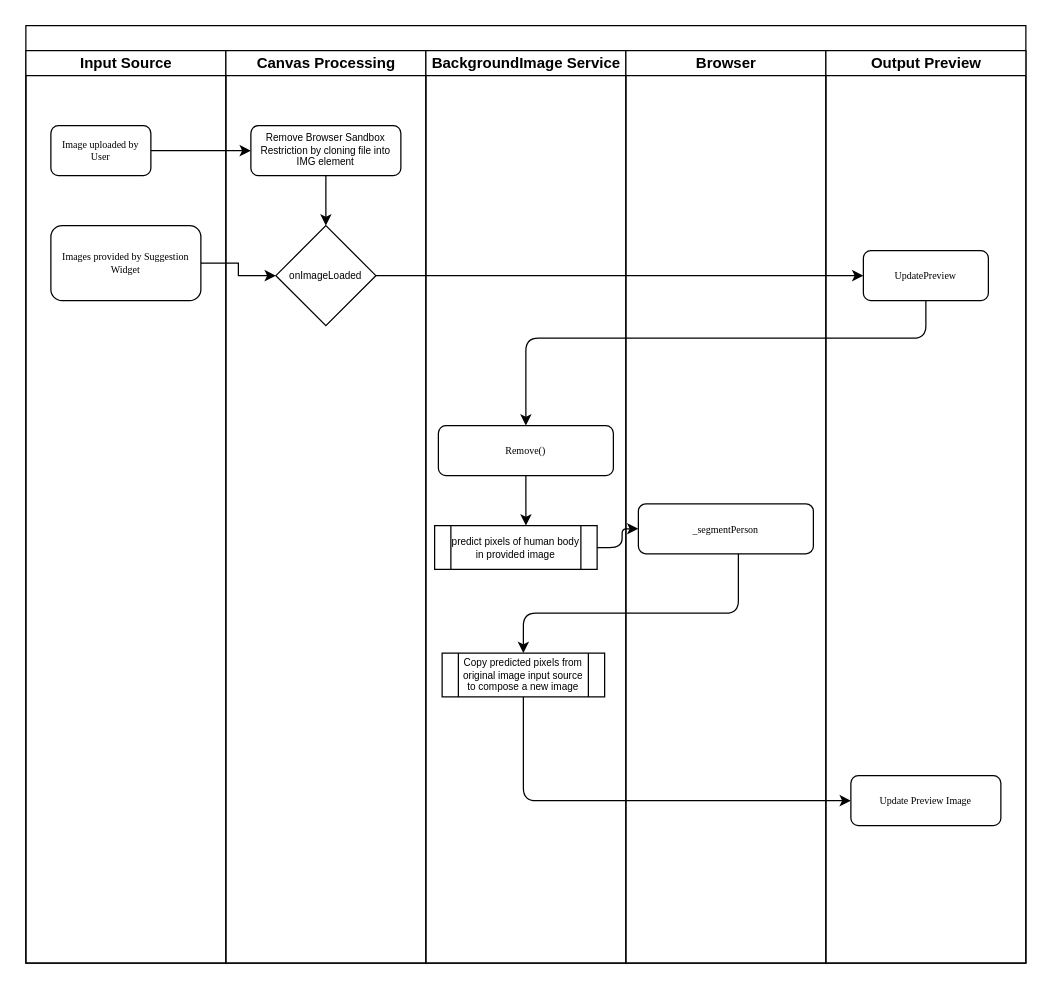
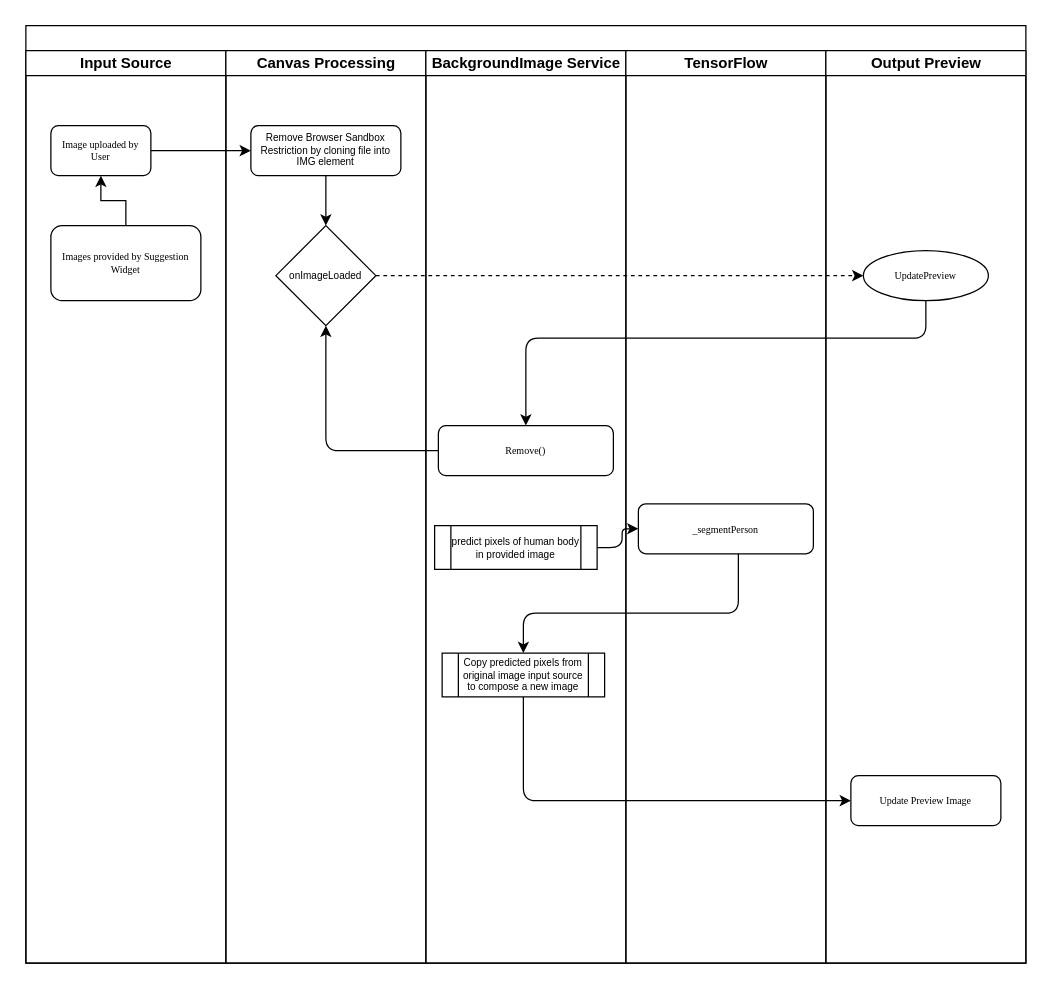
(726, 63) -> (726, 63)
(238, 265) -> (118, 201)
(616, 276) -> (616, 276)
(926, 276) -> (926, 276)
(526, 495) -> (327, 445)
